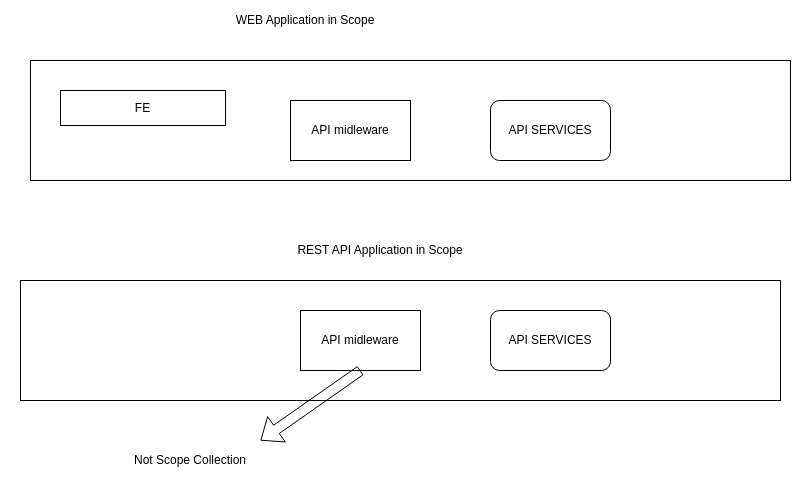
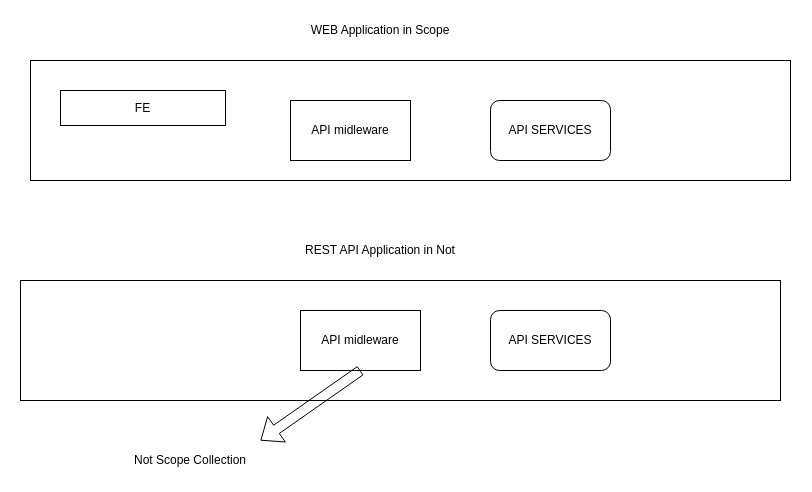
(306, 21) -> (381, 31)
(381, 251) -> (381, 251)
